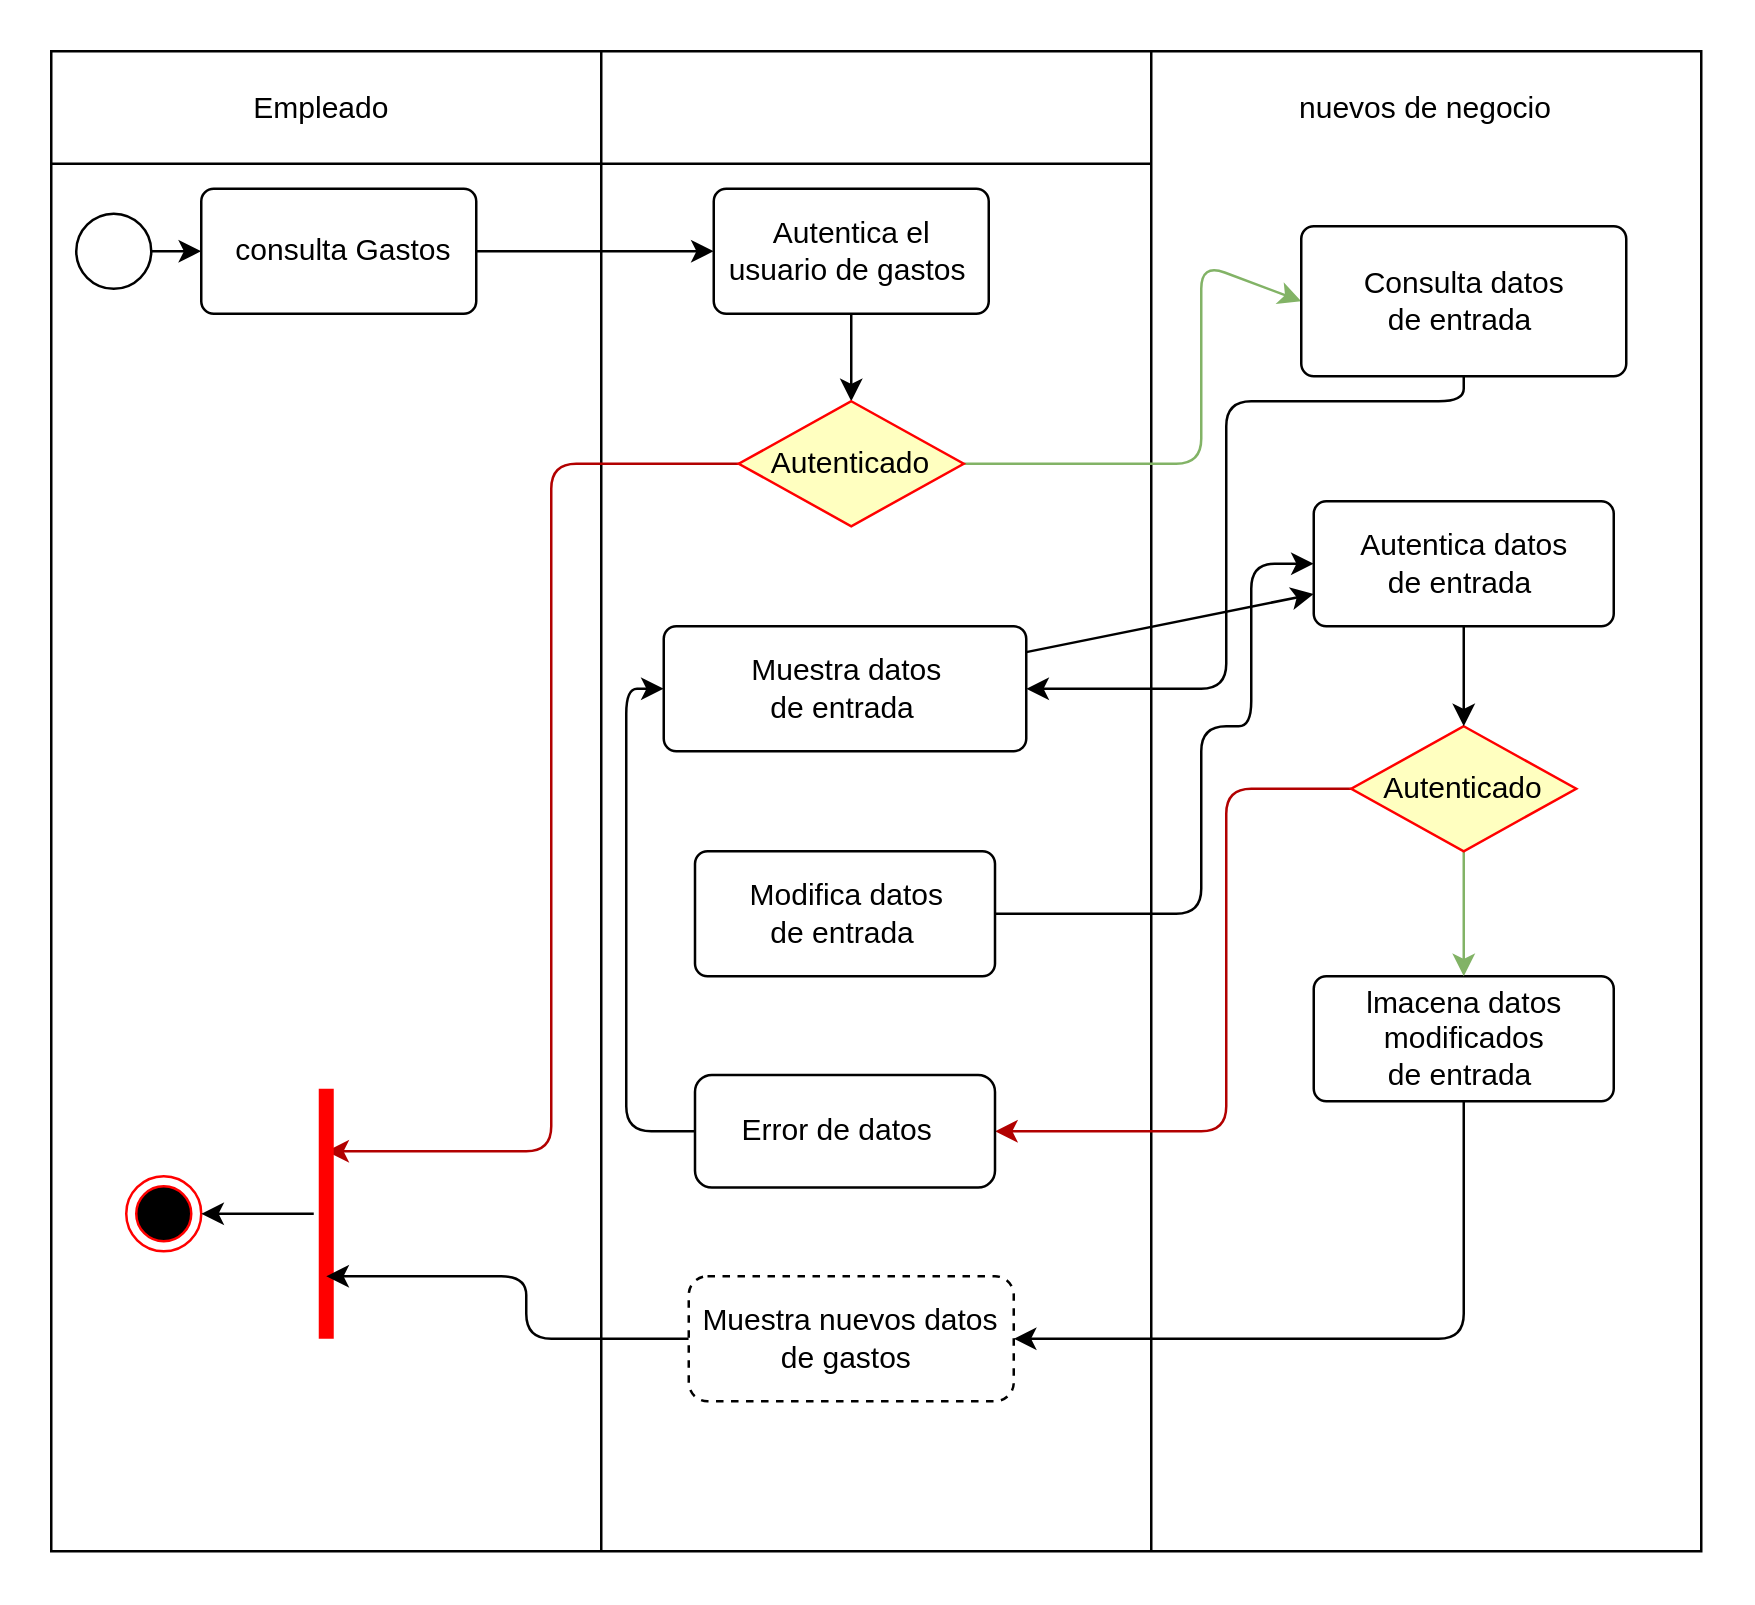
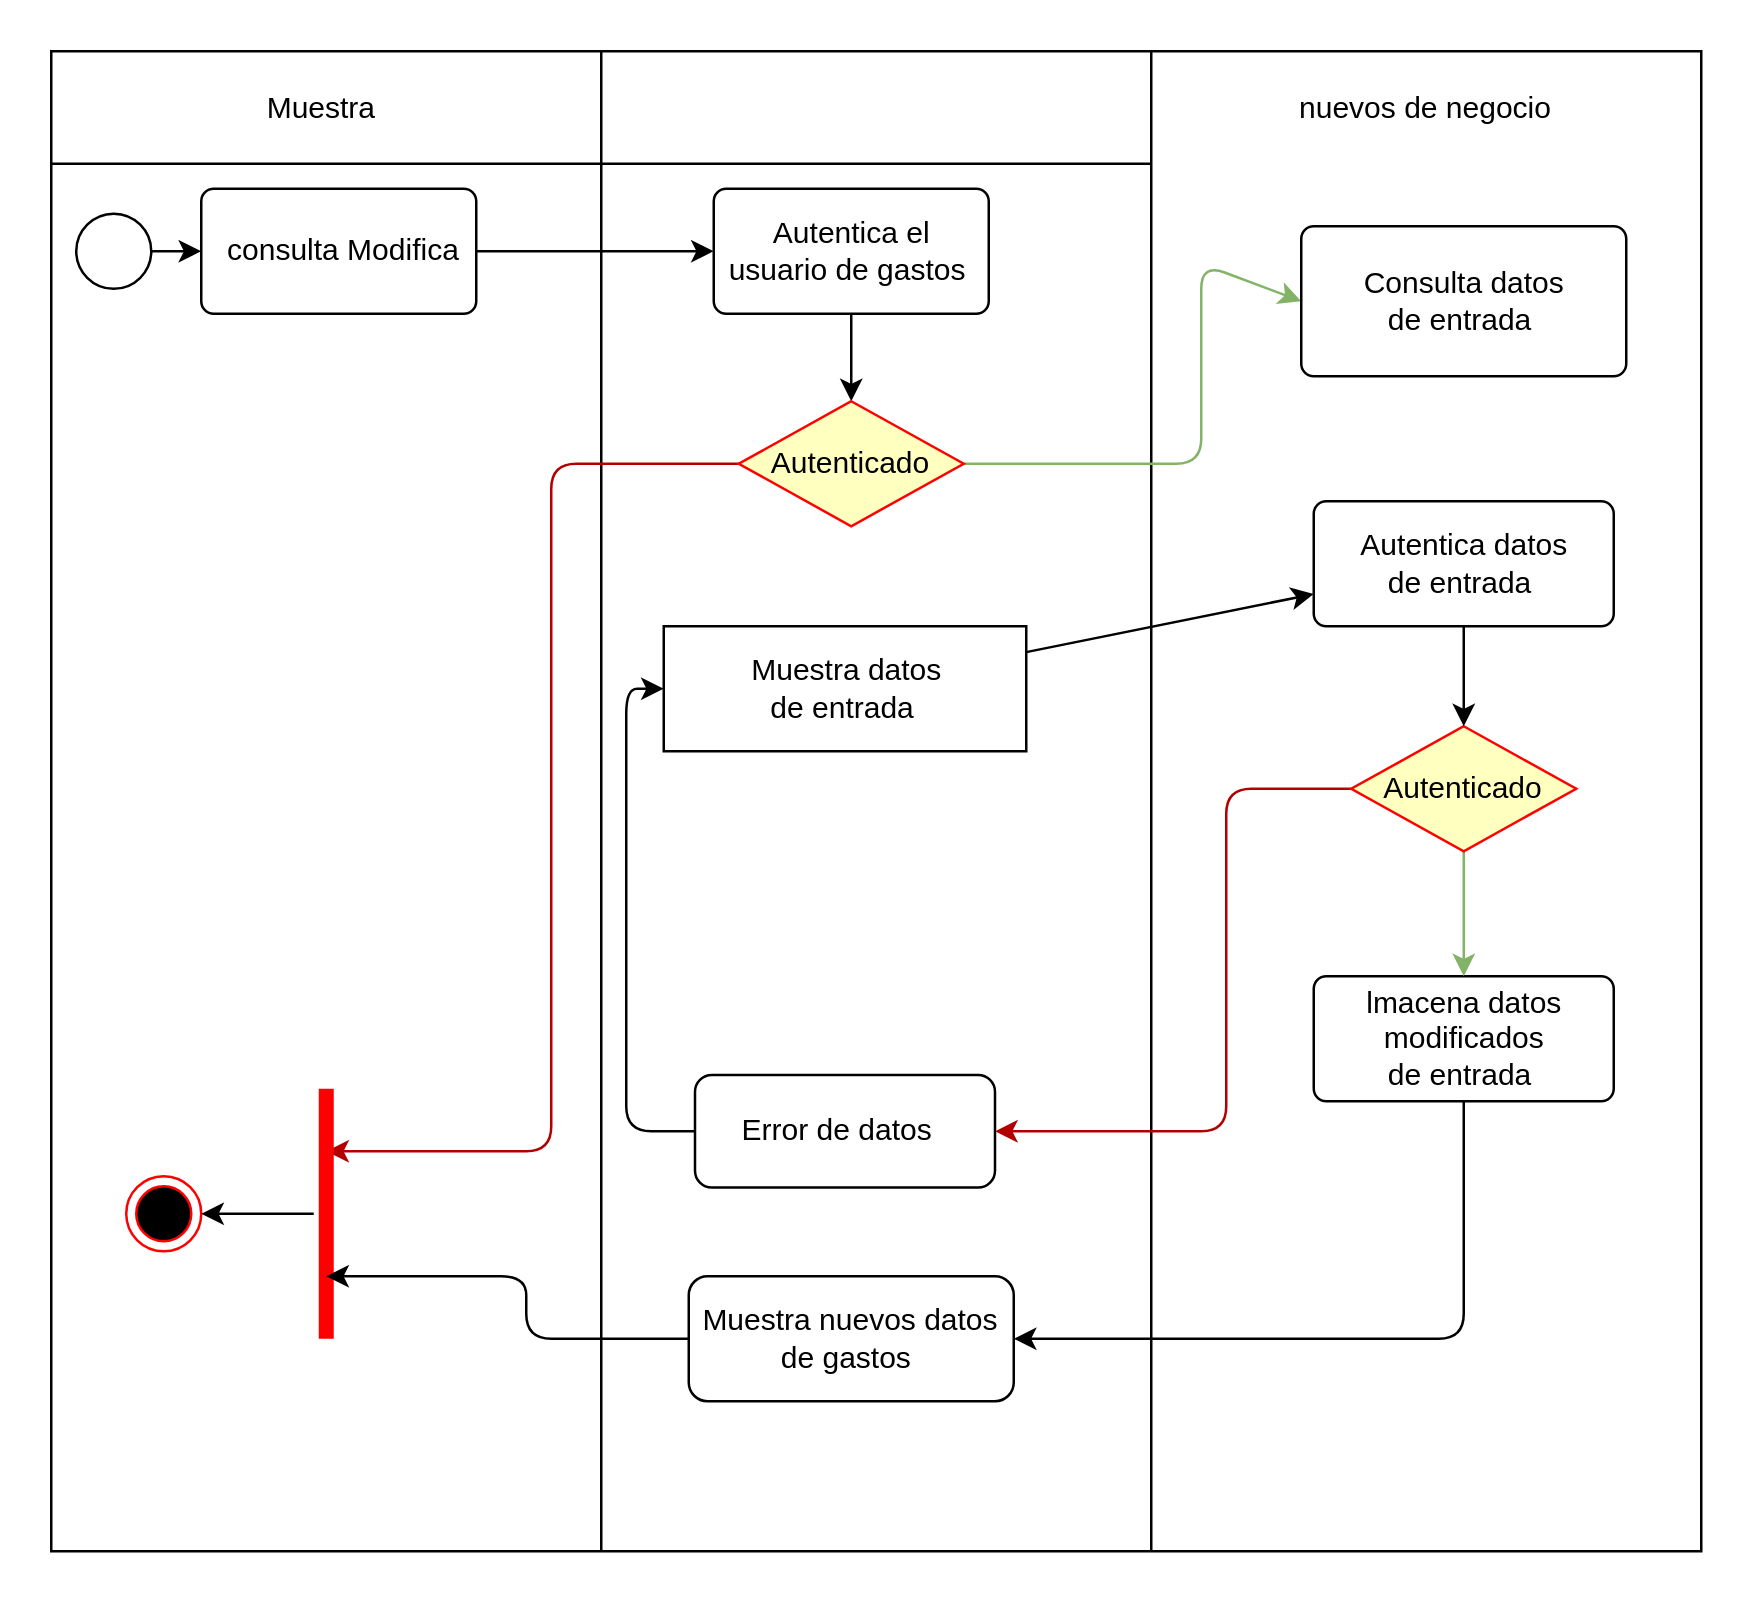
(326, 109) -> (326, 109)
(340, 251) -> (340, 251)
(1256, 401) -> none
(845, 689) -> (845, 689)
(1201, 766) -> none
(845, 914) -> none
(851, 1339) -> (851, 1339)
